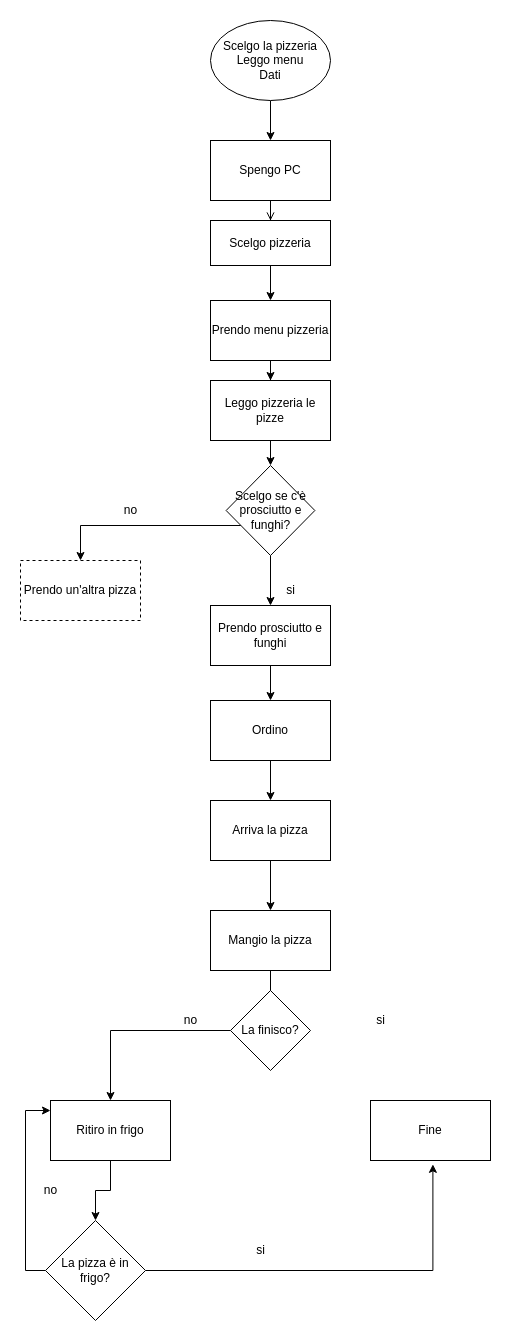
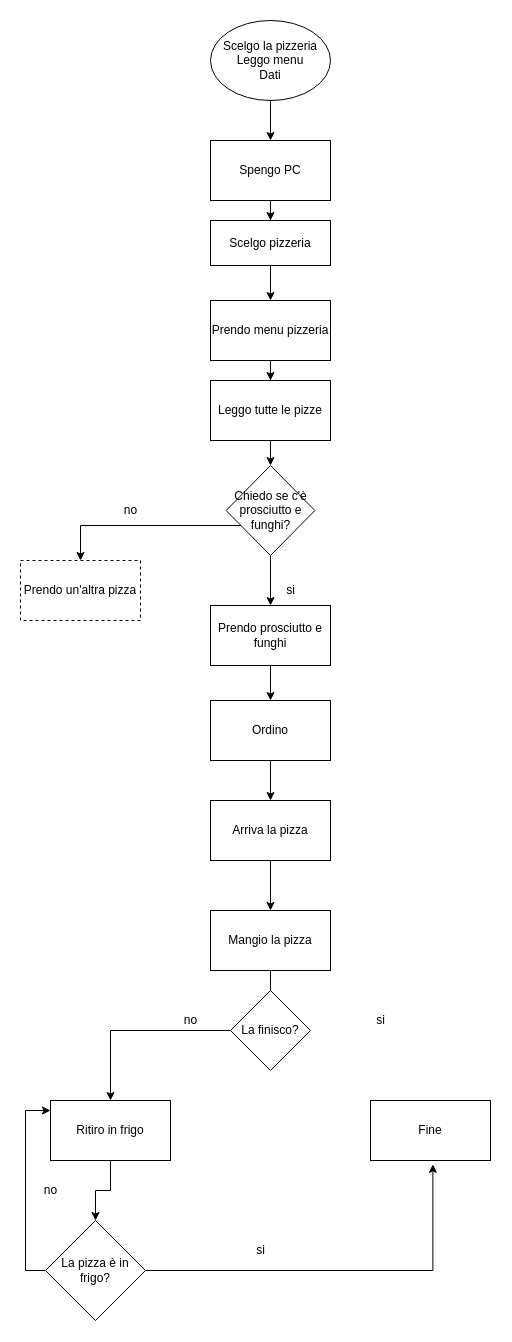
(271, 214) -> (271, 212)
(271, 411) -> (271, 411)
(271, 511) -> (271, 511)
